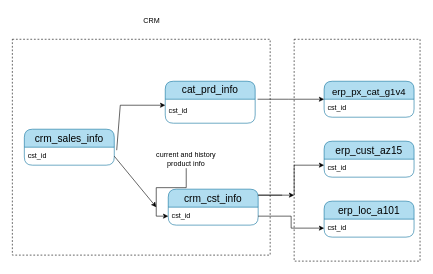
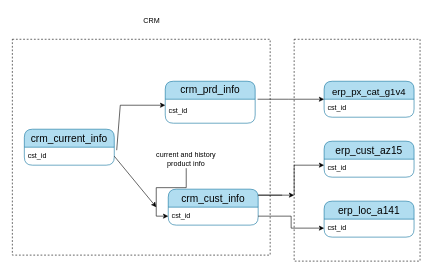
(210, 90) -> (210, 90)
(69, 138) -> (69, 138)
(213, 198) -> (213, 198)
(369, 210) -> (369, 210)
